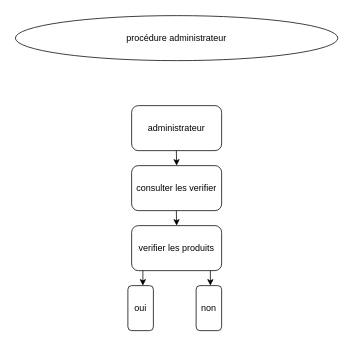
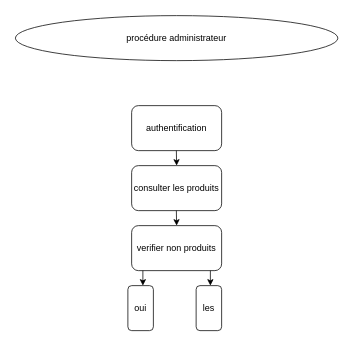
(177, 128) -> (177, 128)
(177, 188) -> (177, 188)
(177, 248) -> (177, 248)
(209, 308) -> (209, 308)
